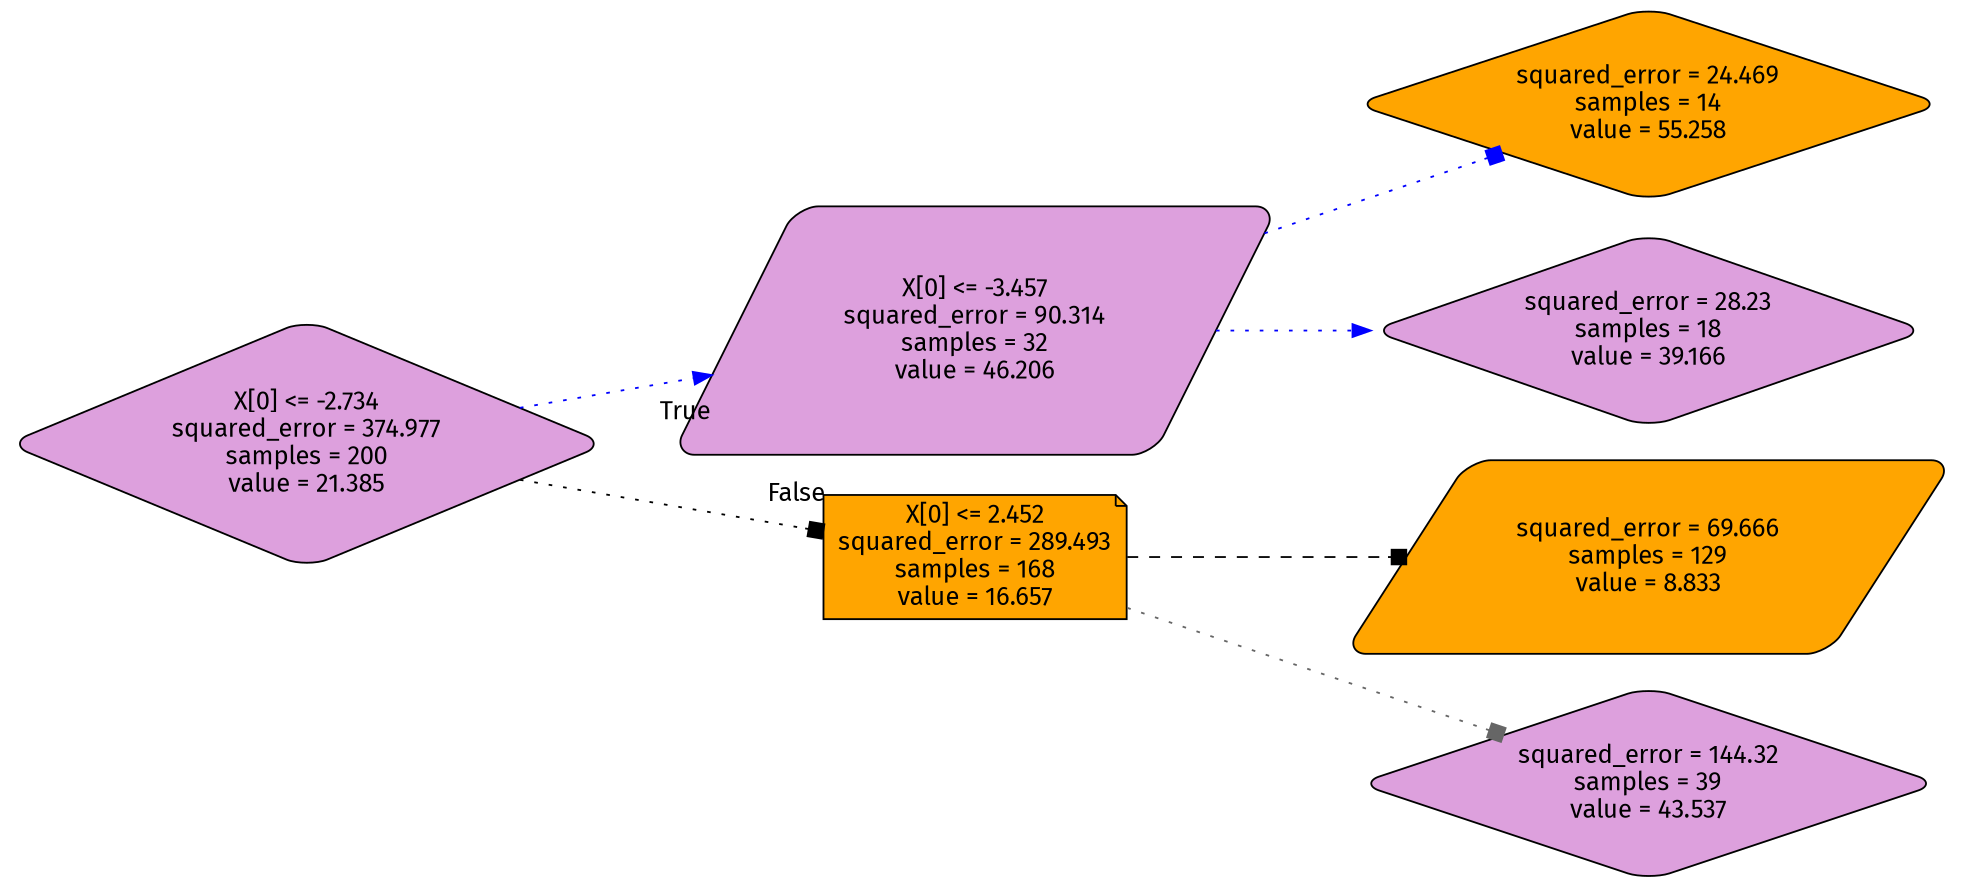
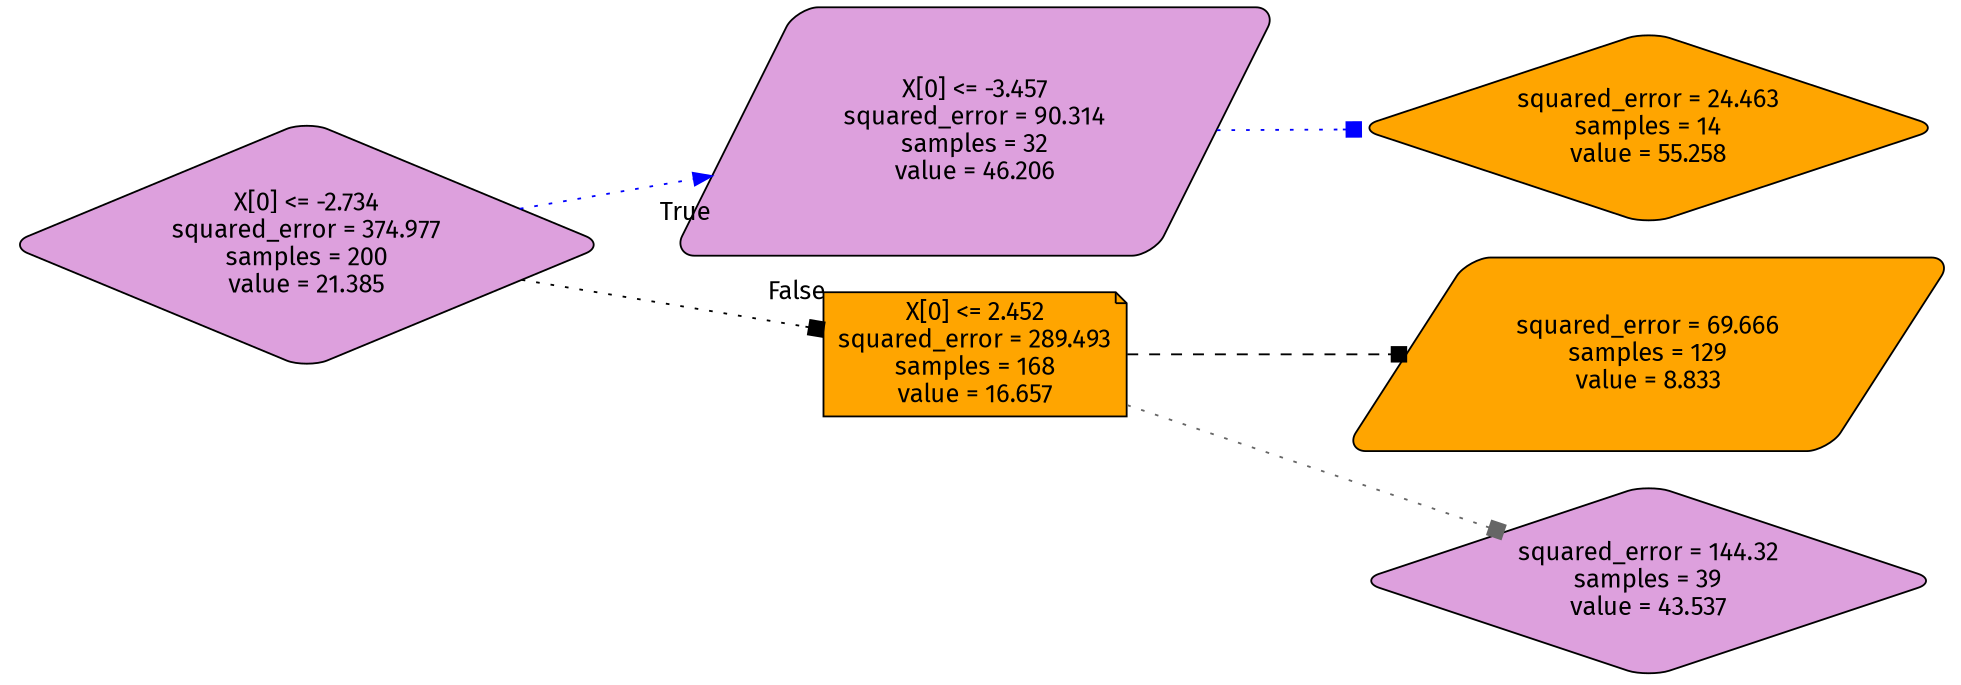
(1649, 104) -> (1649, 128)
(1649, 331) -> none
